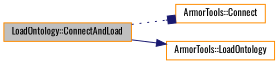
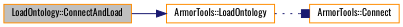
(149, 22) -> (287, 14)
